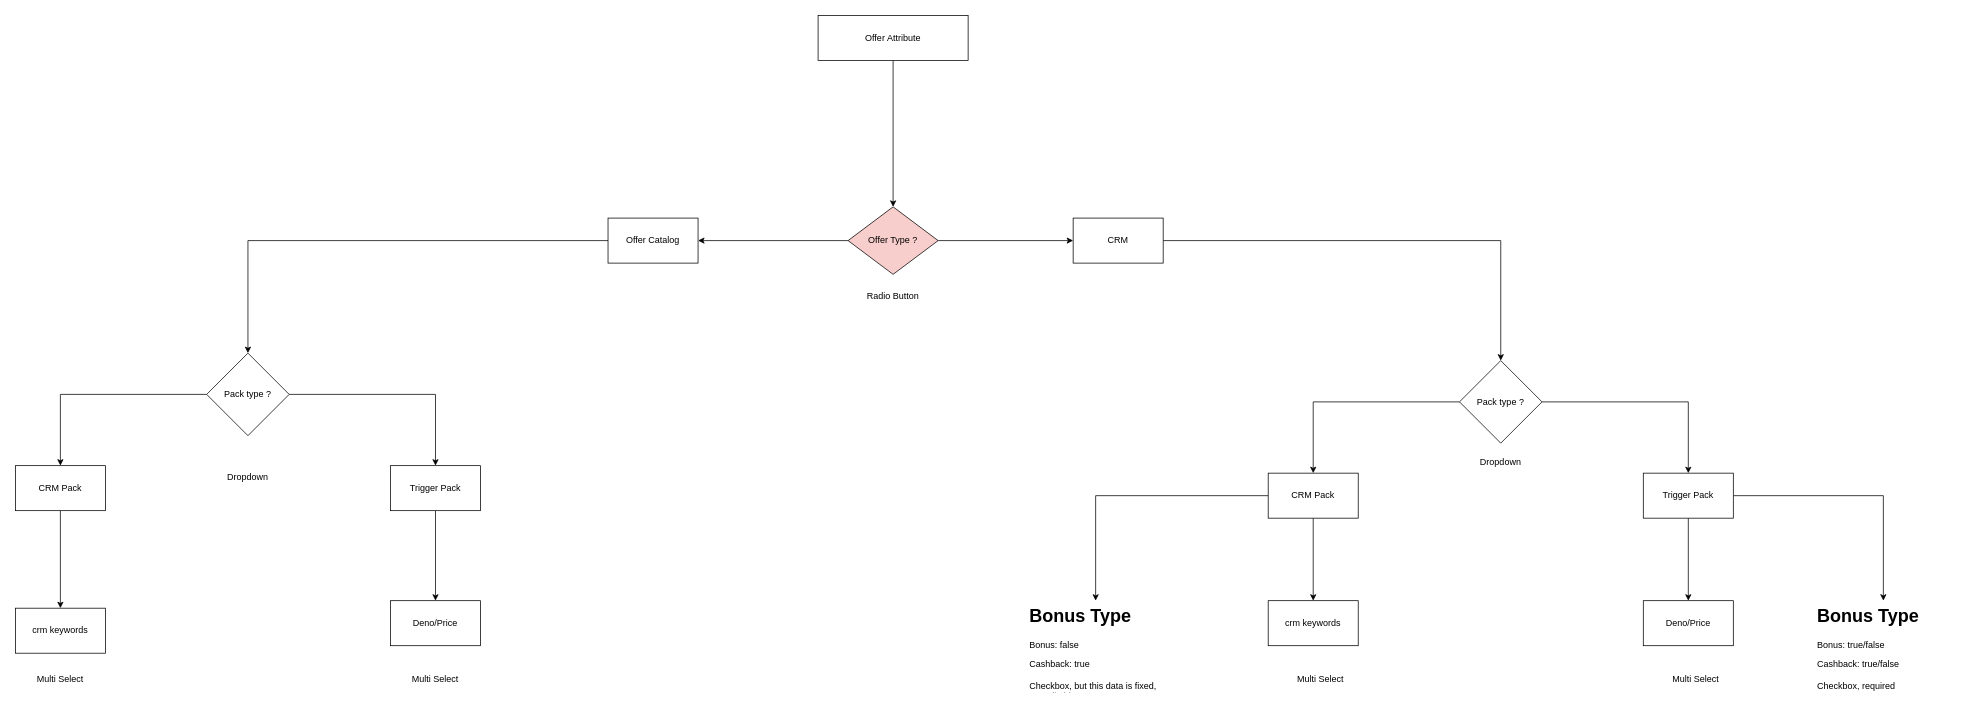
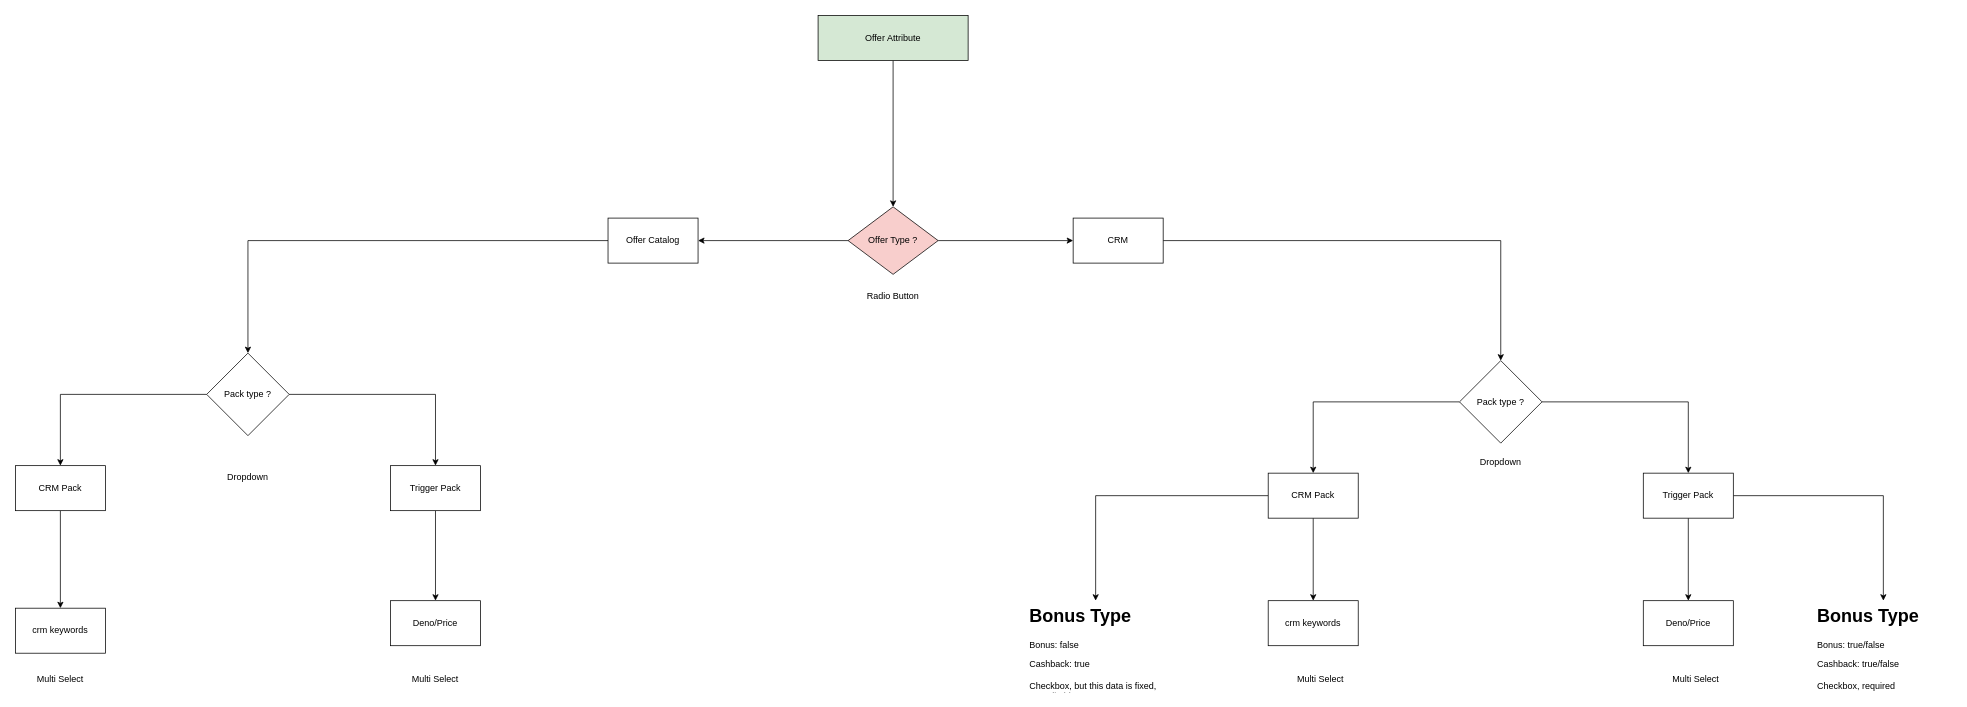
(893, 38) -> (893, 38)
